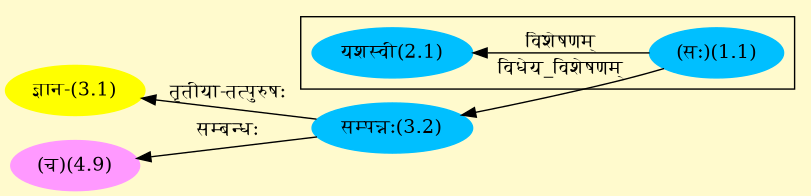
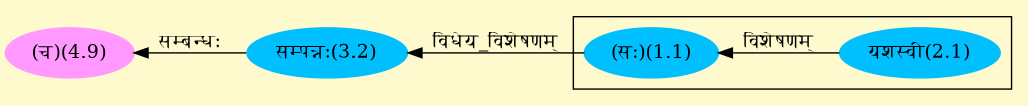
(569, 53) -> (786, 53)
(75, 90) -> none
